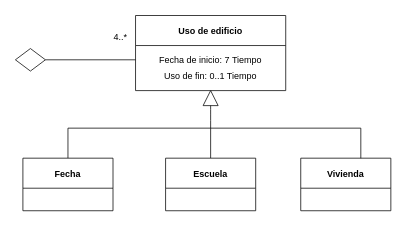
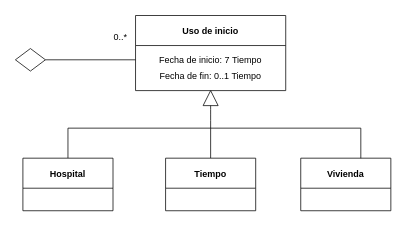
(210, 31) -> (210, 31)
(120, 37) -> (120, 37)
(210, 76) -> (210, 76)
(68, 173) -> (68, 173)
(210, 173) -> (210, 173)
